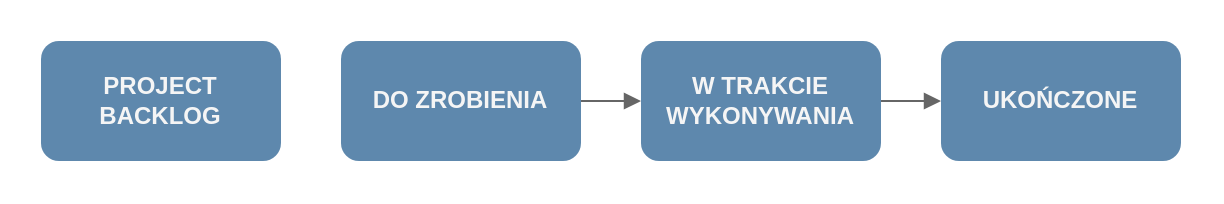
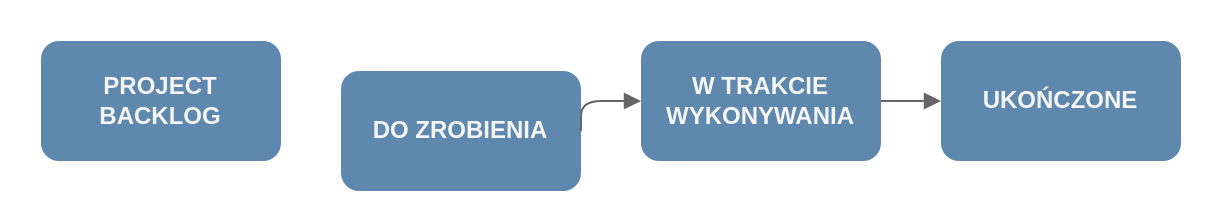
(461, 101) -> (461, 131)
